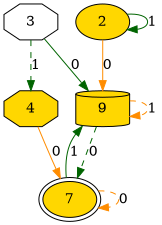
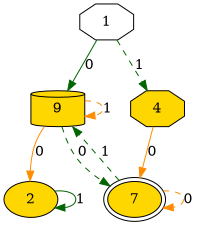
(31, 22) -> (107, 22)
(103, 60) -> (34, 148)
(67, 155) -> (99, 157)
